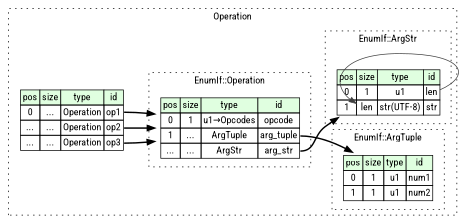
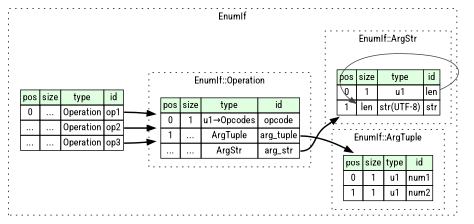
(233, 17) -> (233, 17)
